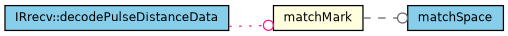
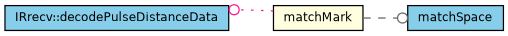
(246, 26) -> (256, 10)
